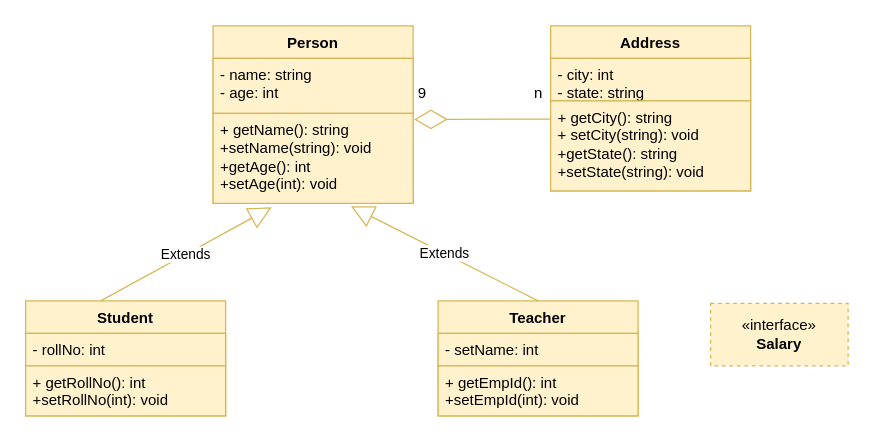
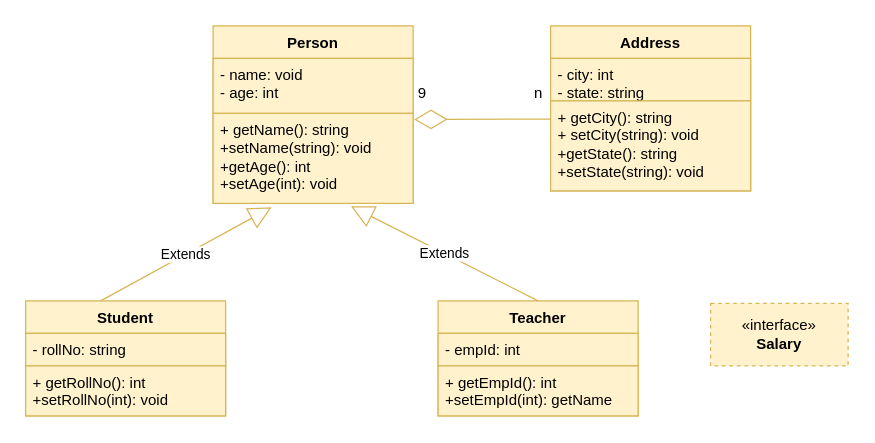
(272, 85) -> (263, 85)
(76, 351) -> (89, 351)
(497, 351) -> (488, 351)
(522, 392) -> (536, 392)
